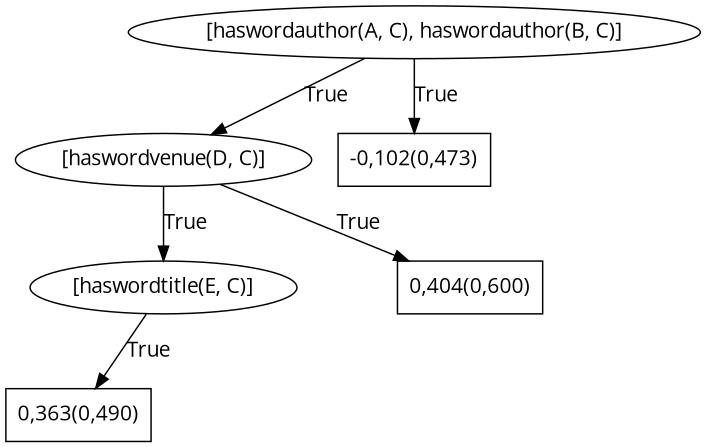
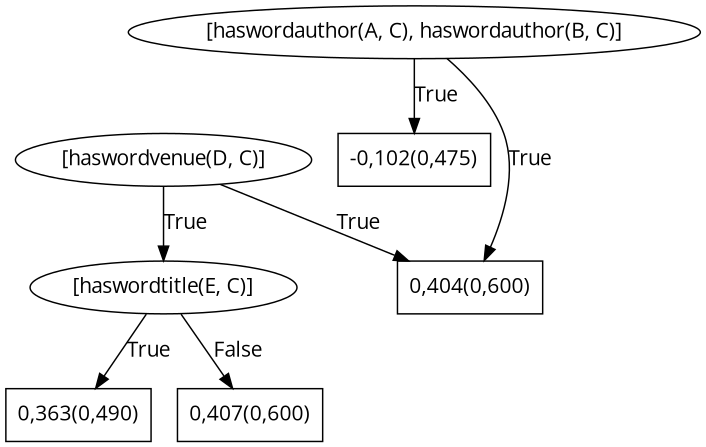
(295, 93) -> (507, 144)
(414, 160) -> (414, 160)
none -> (250, 415)
